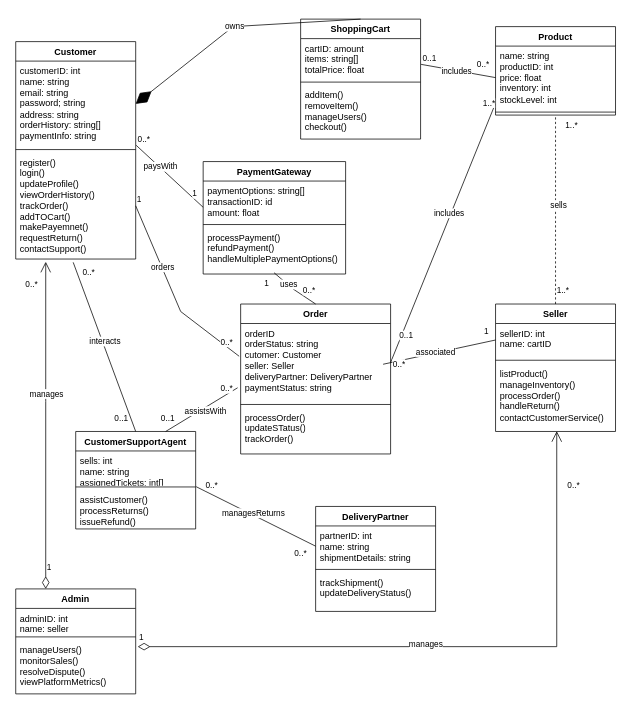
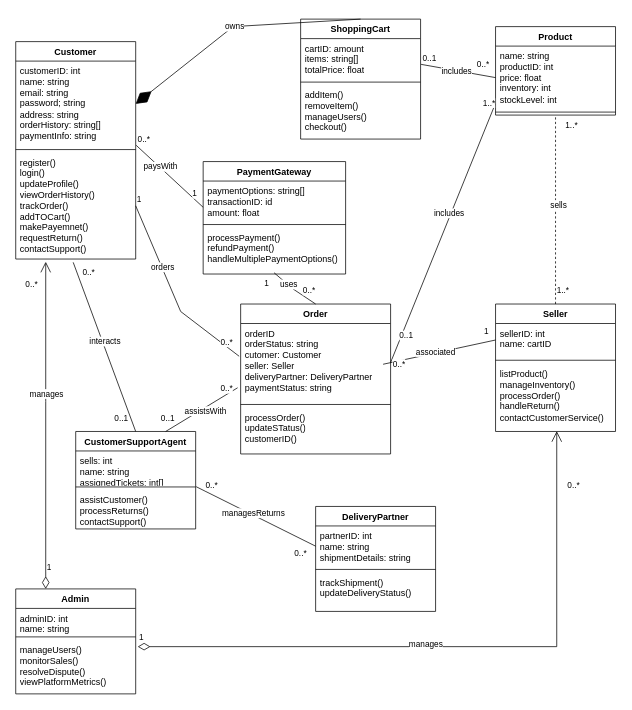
(280, 429) -> (280, 429)
(120, 512) -> (120, 512)
(45, 625) -> (47, 625)
